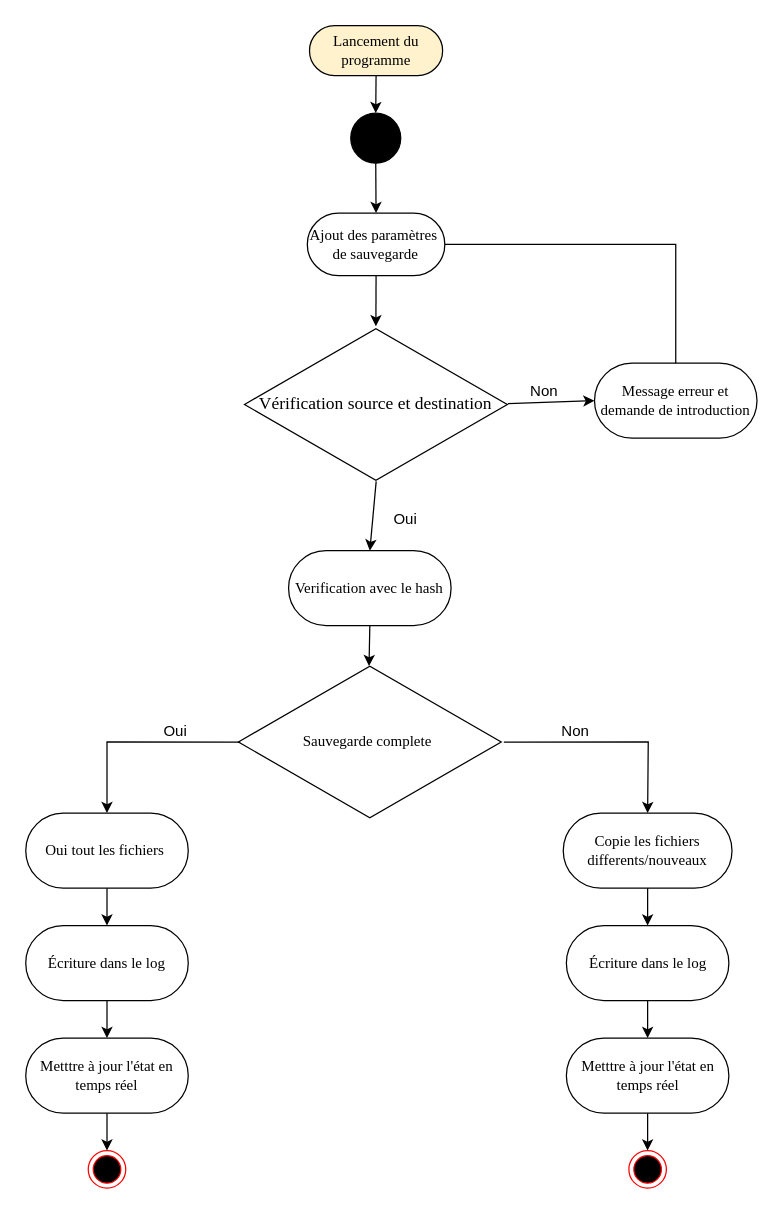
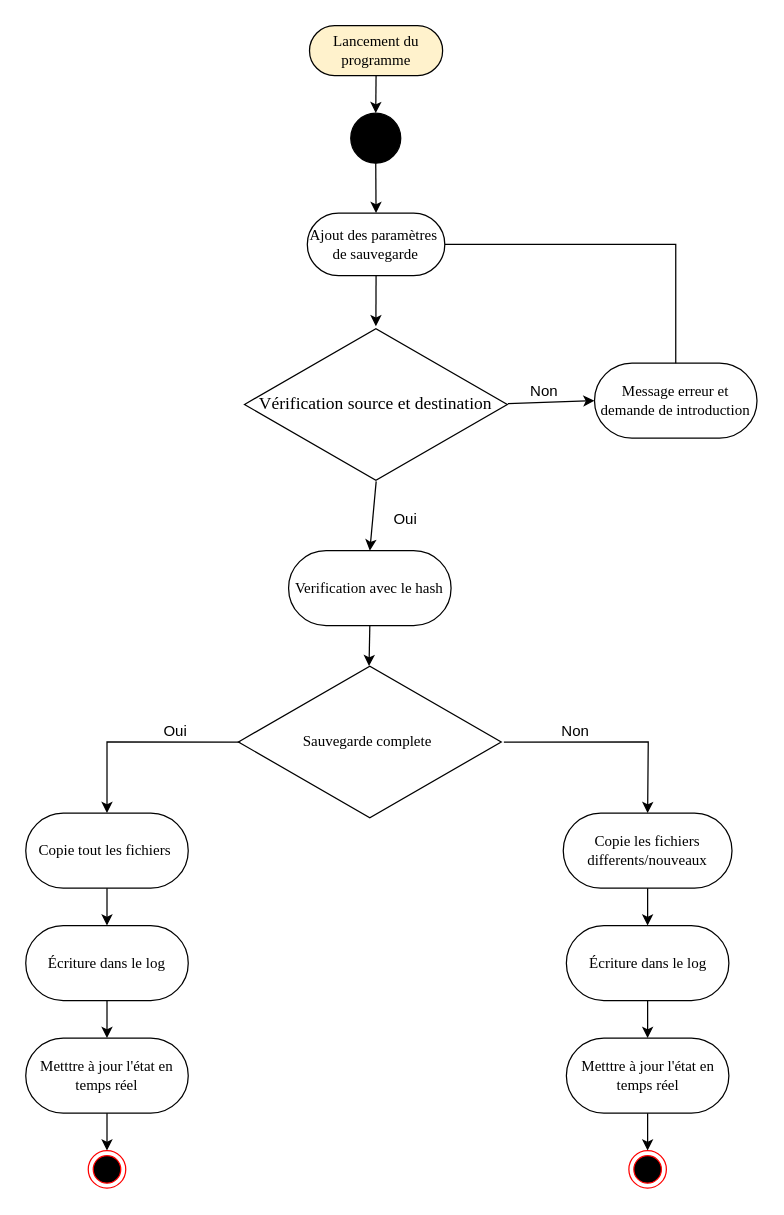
(107, 851) -> (107, 851)
